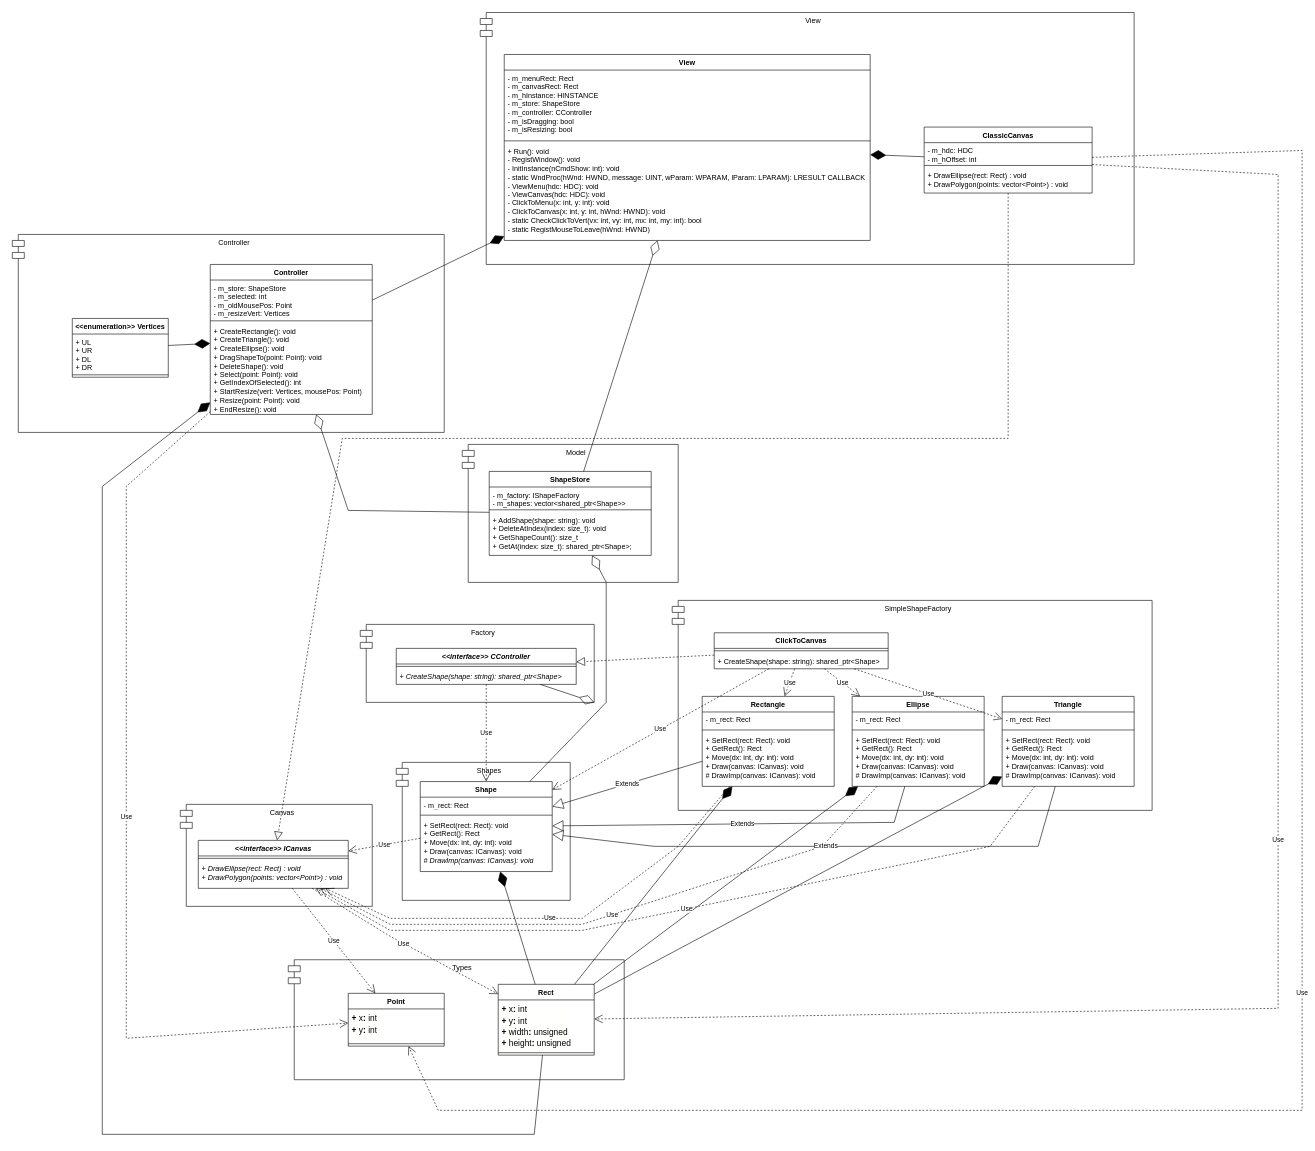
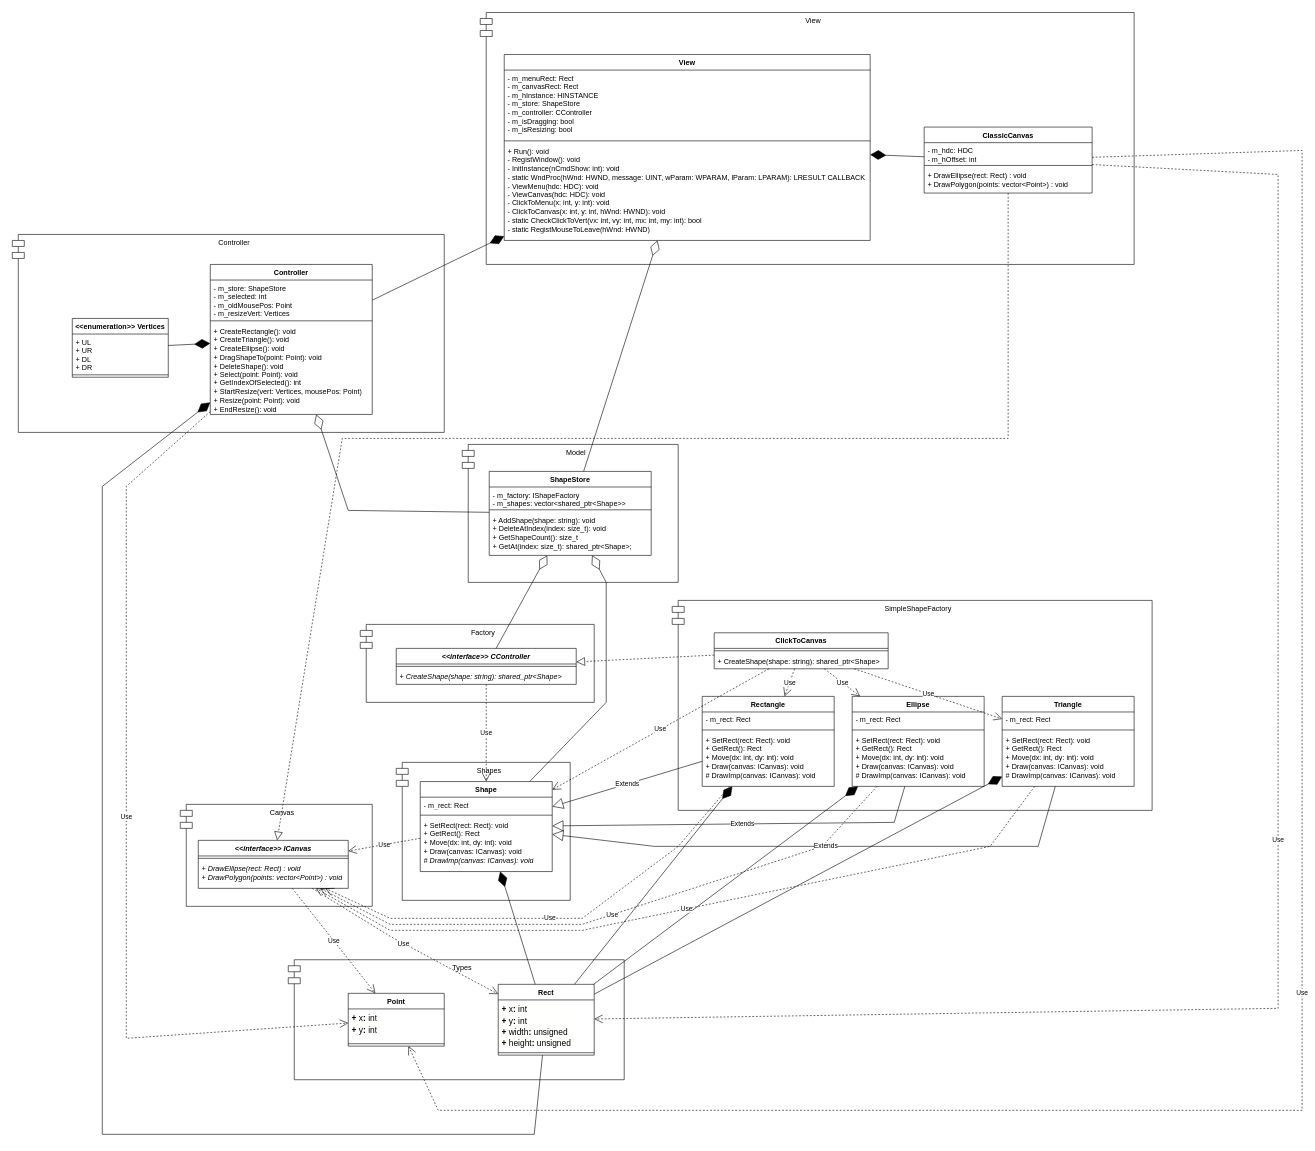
(561, 691) -> (518, 609)
